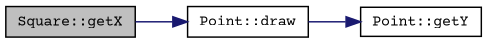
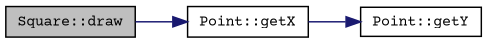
(71, 22) -> (71, 22)
(248, 22) -> (248, 22)
